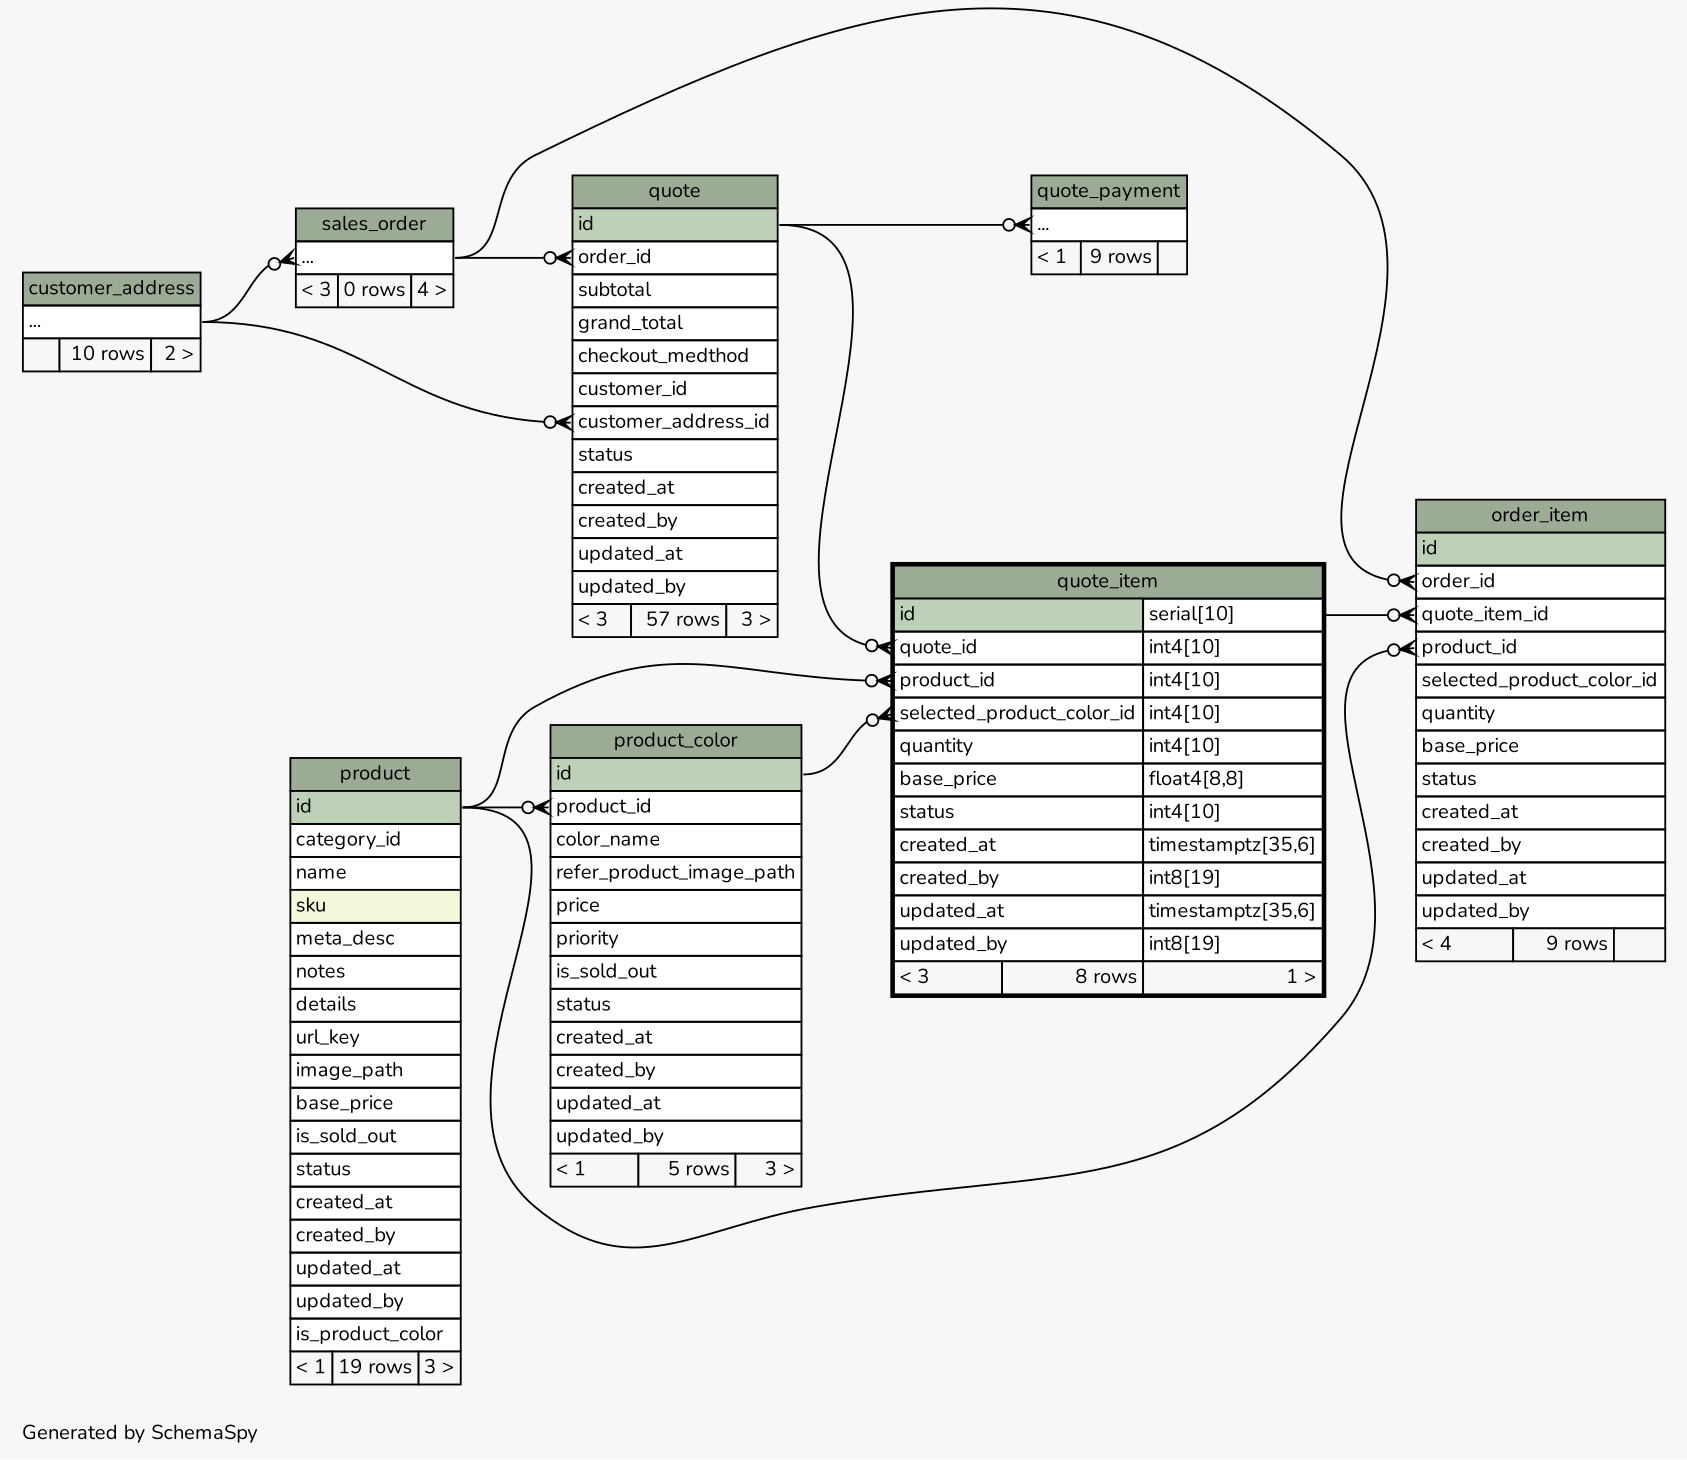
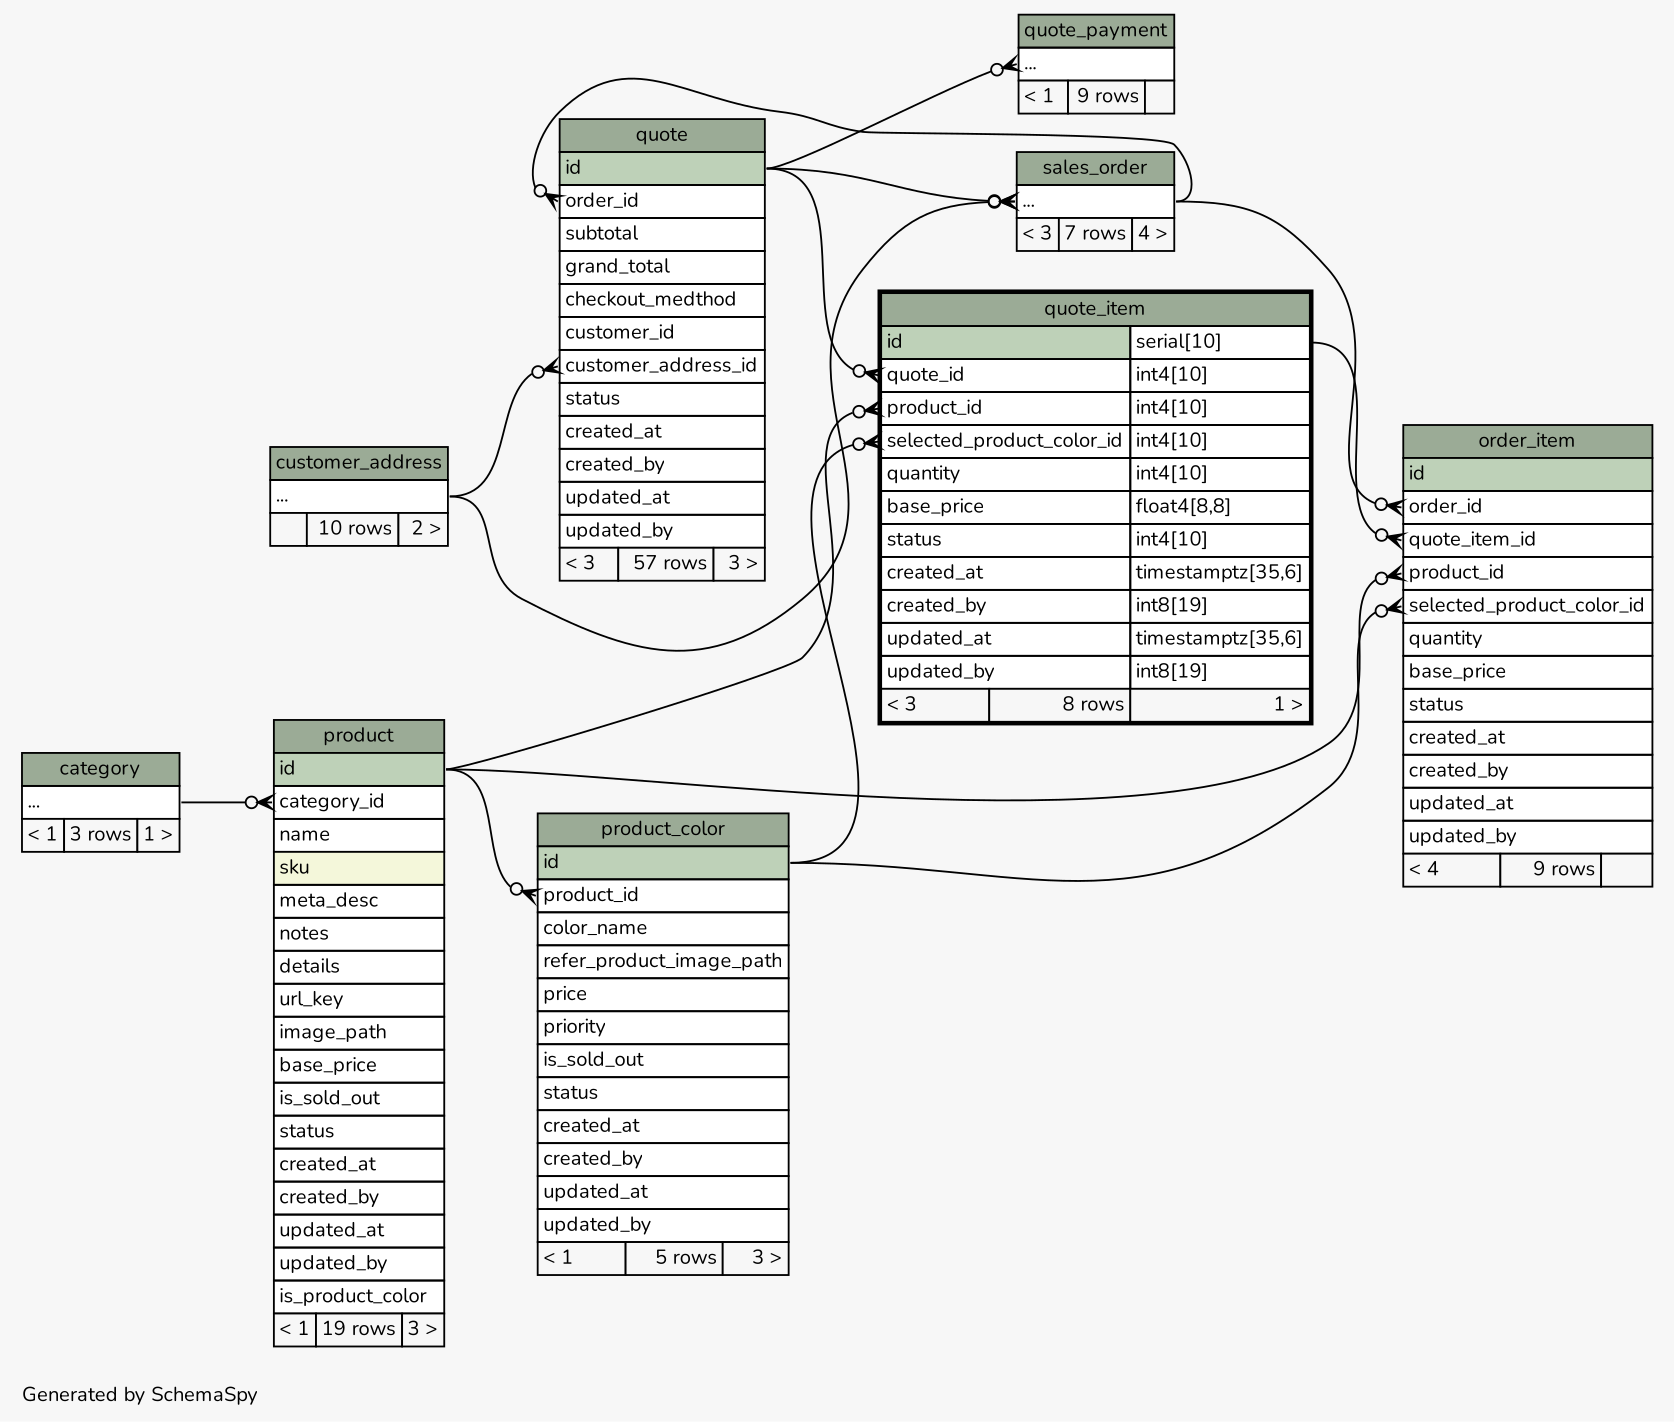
none -> (878, 182)
(375, 290) -> (1096, 234)
none -> (101, 802)
none -> (1164, 870)
